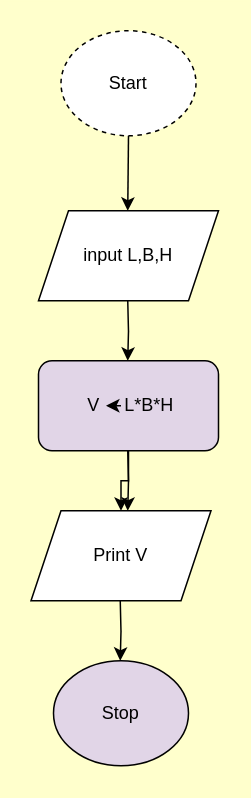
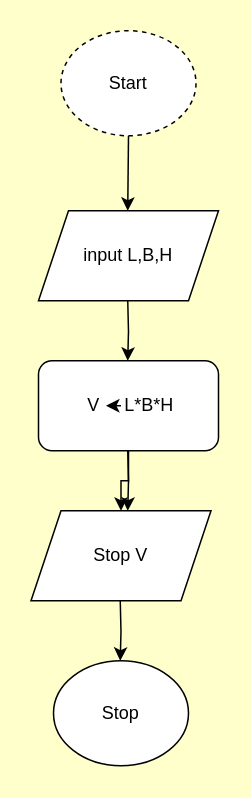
(128, 406) -> (128, 406)
(121, 556) -> (121, 556)
(121, 713) -> (121, 713)
